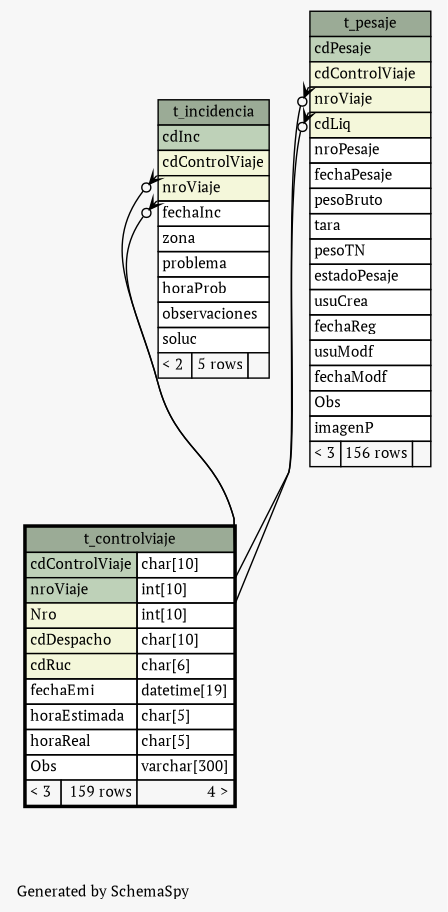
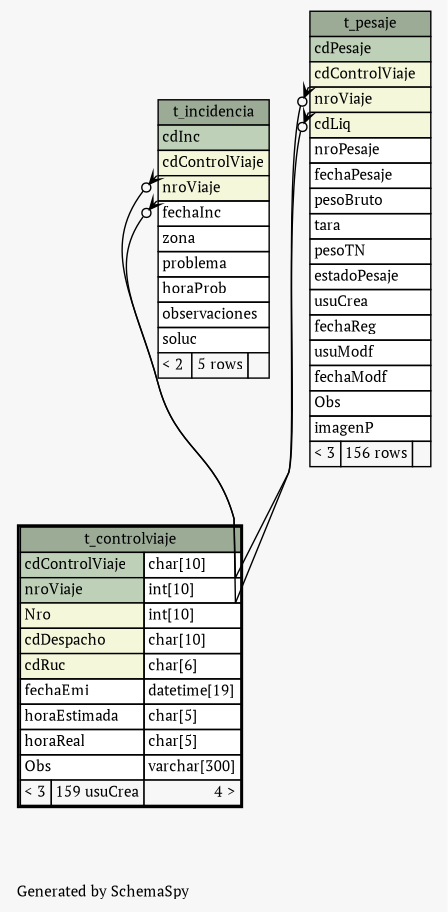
(101, 792) -> (98, 792)
